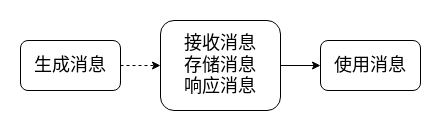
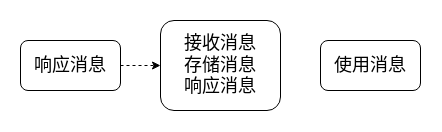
(71, 66) -> (71, 66)
(297, 66) -> none
